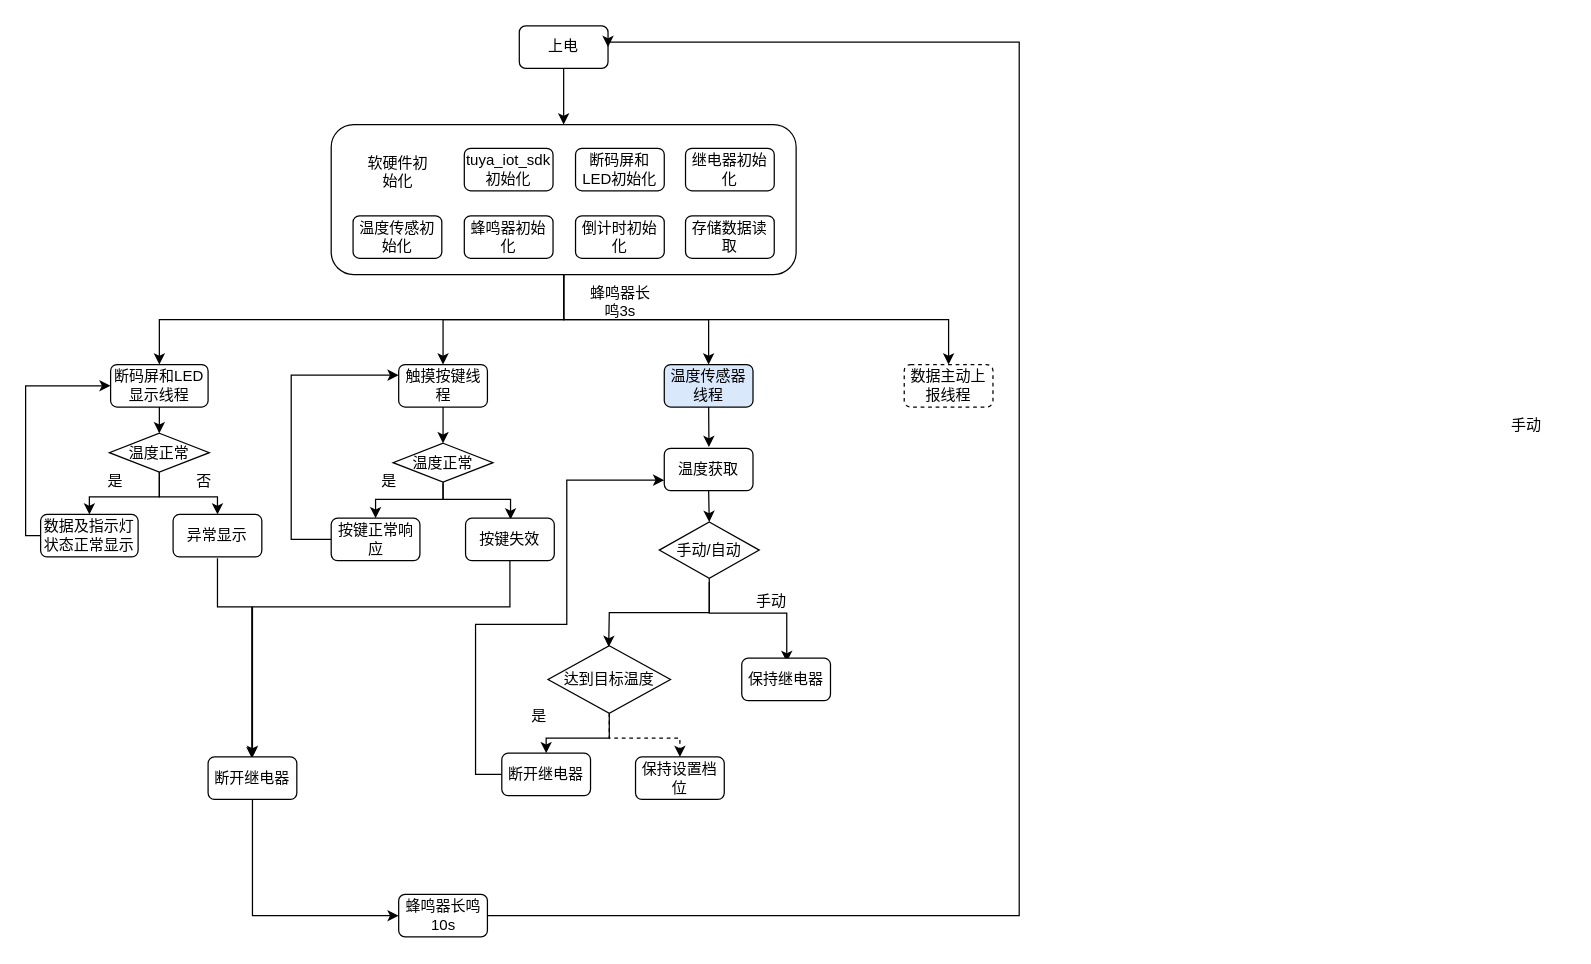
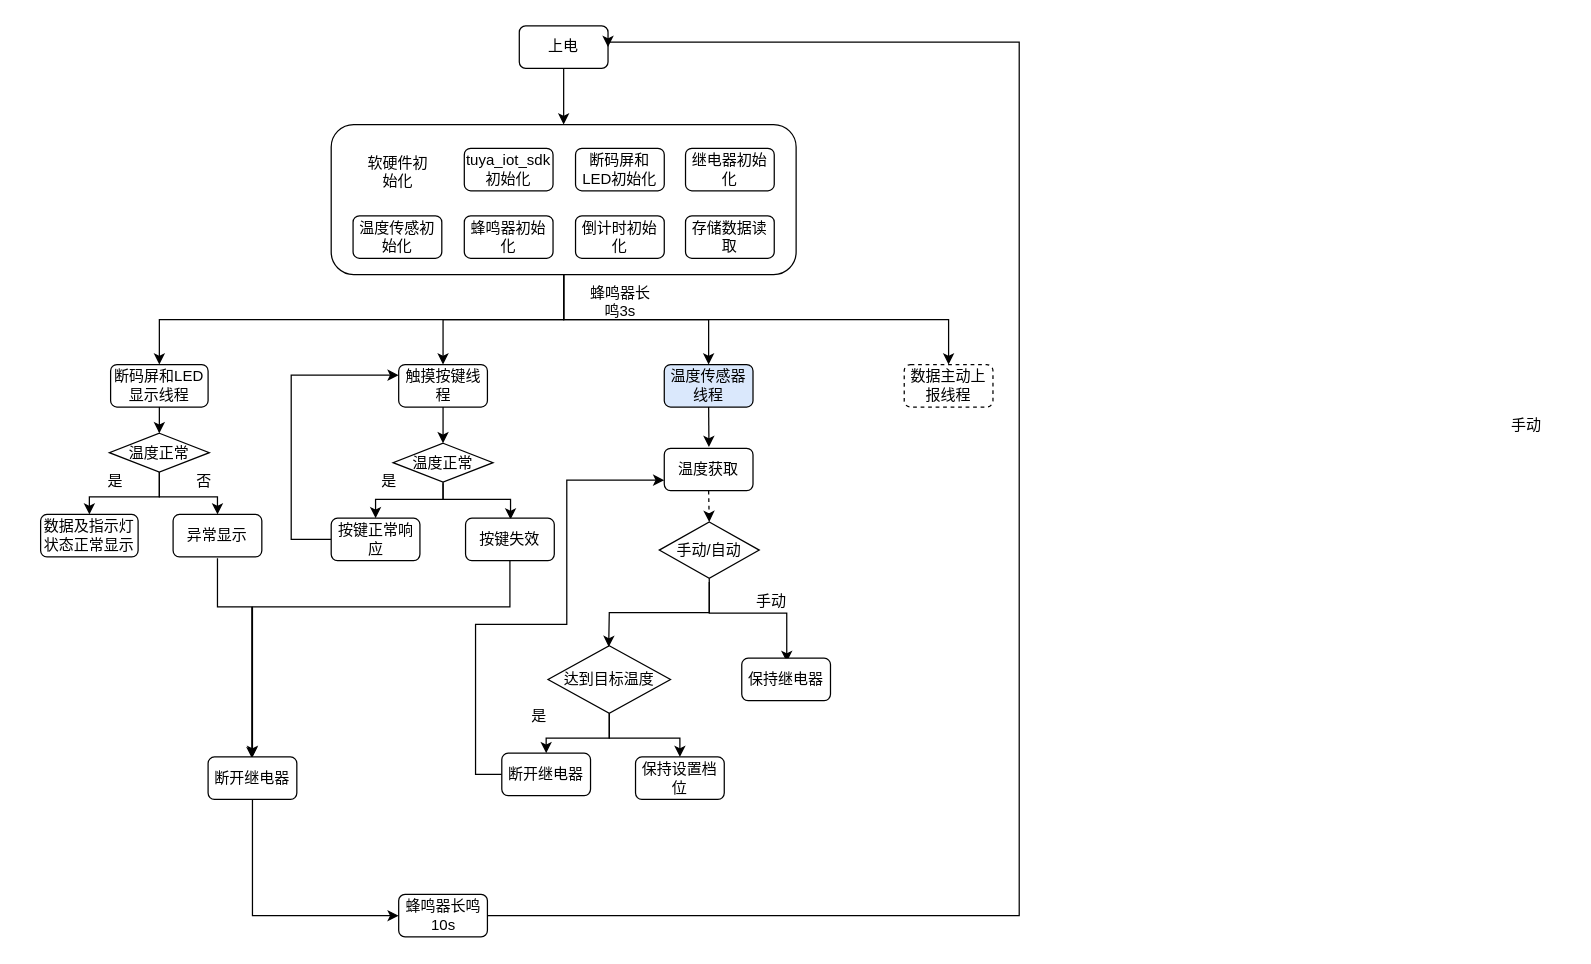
(26, 430) -> none
(709, 503) -> (709, 503)
(651, 738) -> (651, 738)
